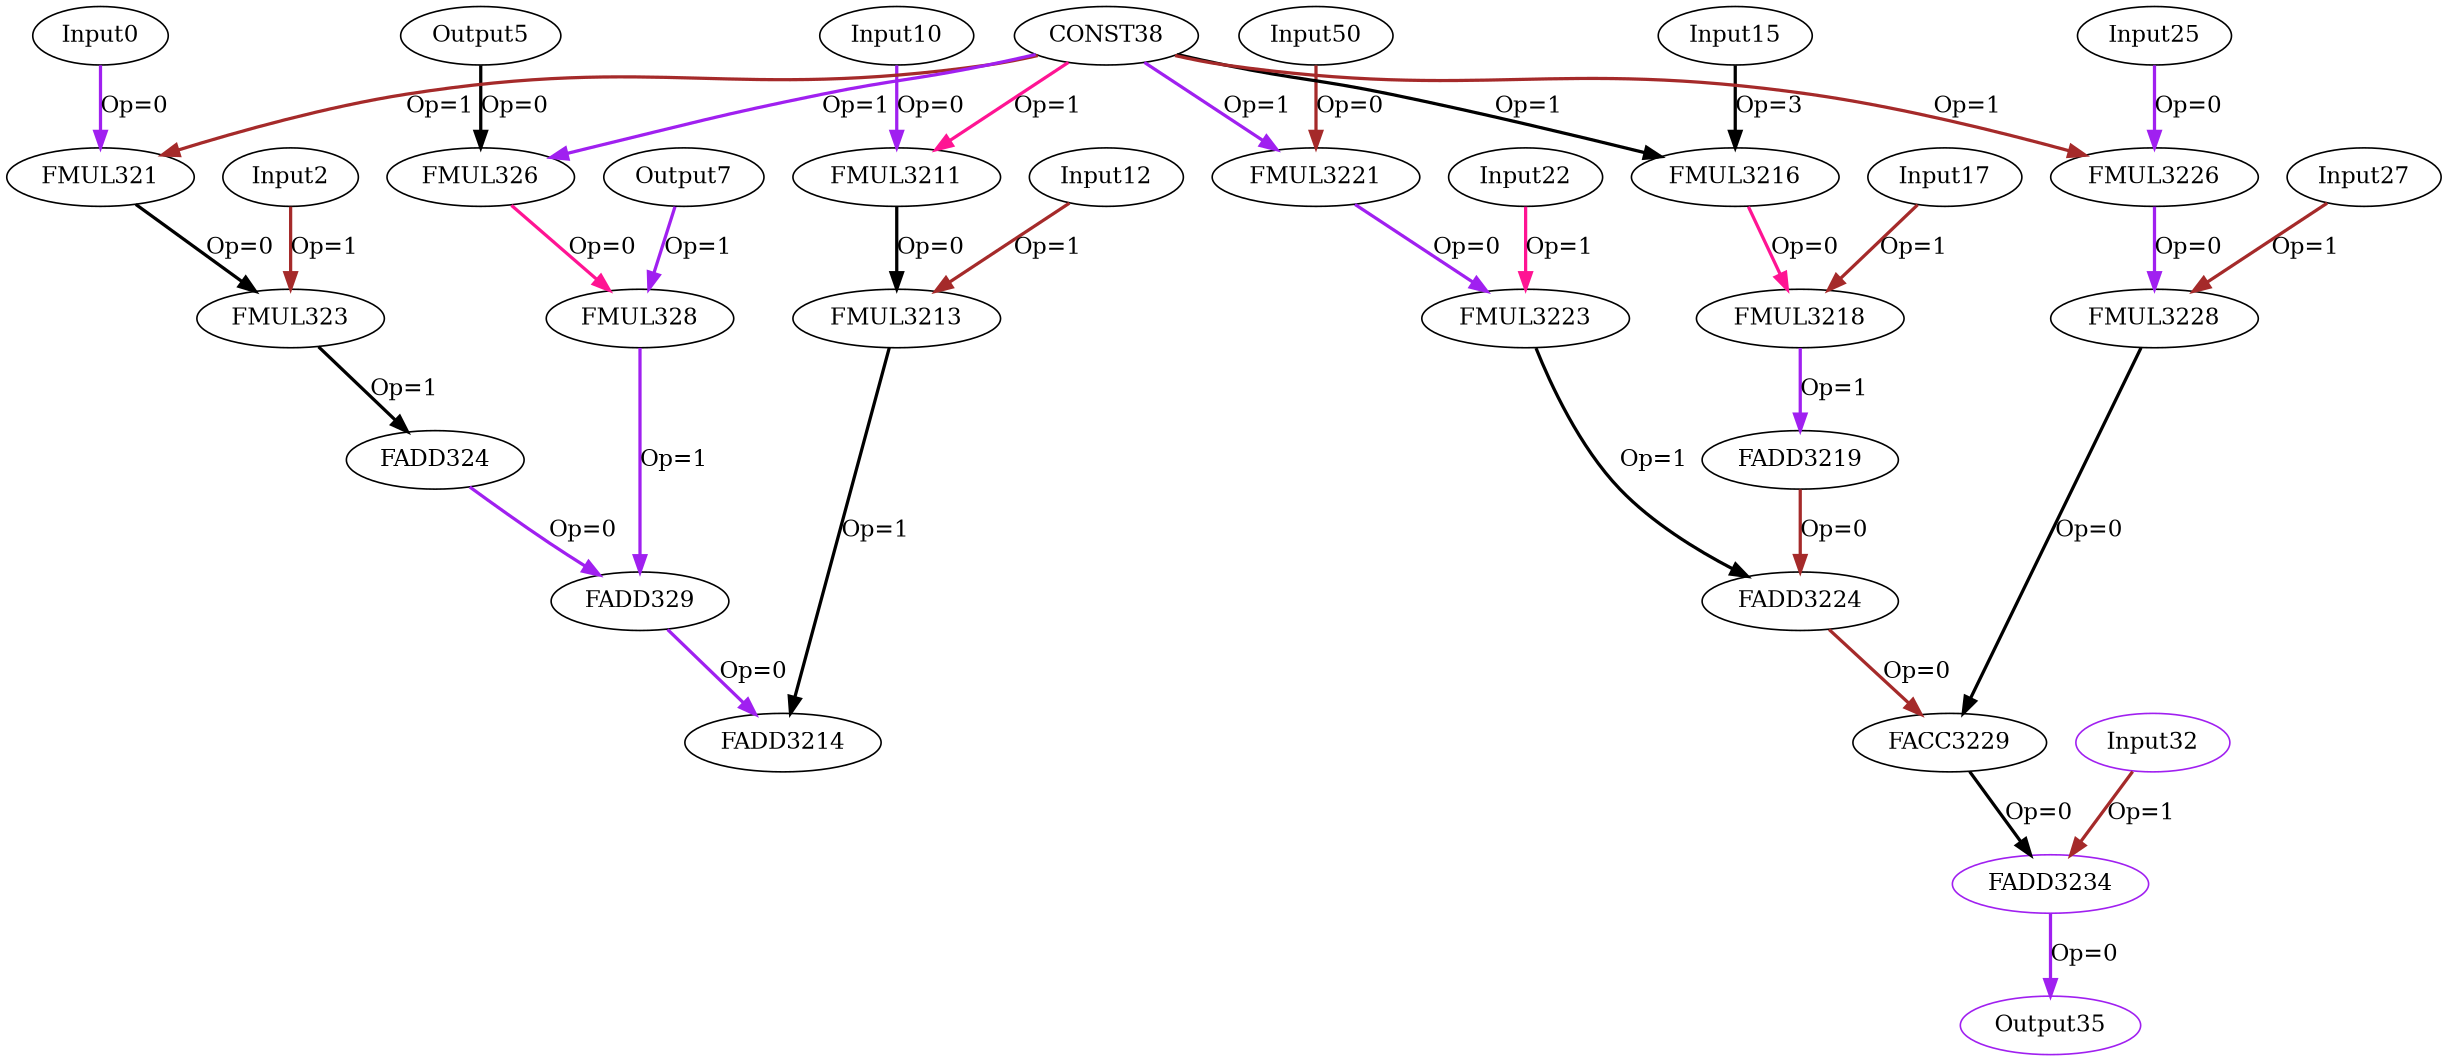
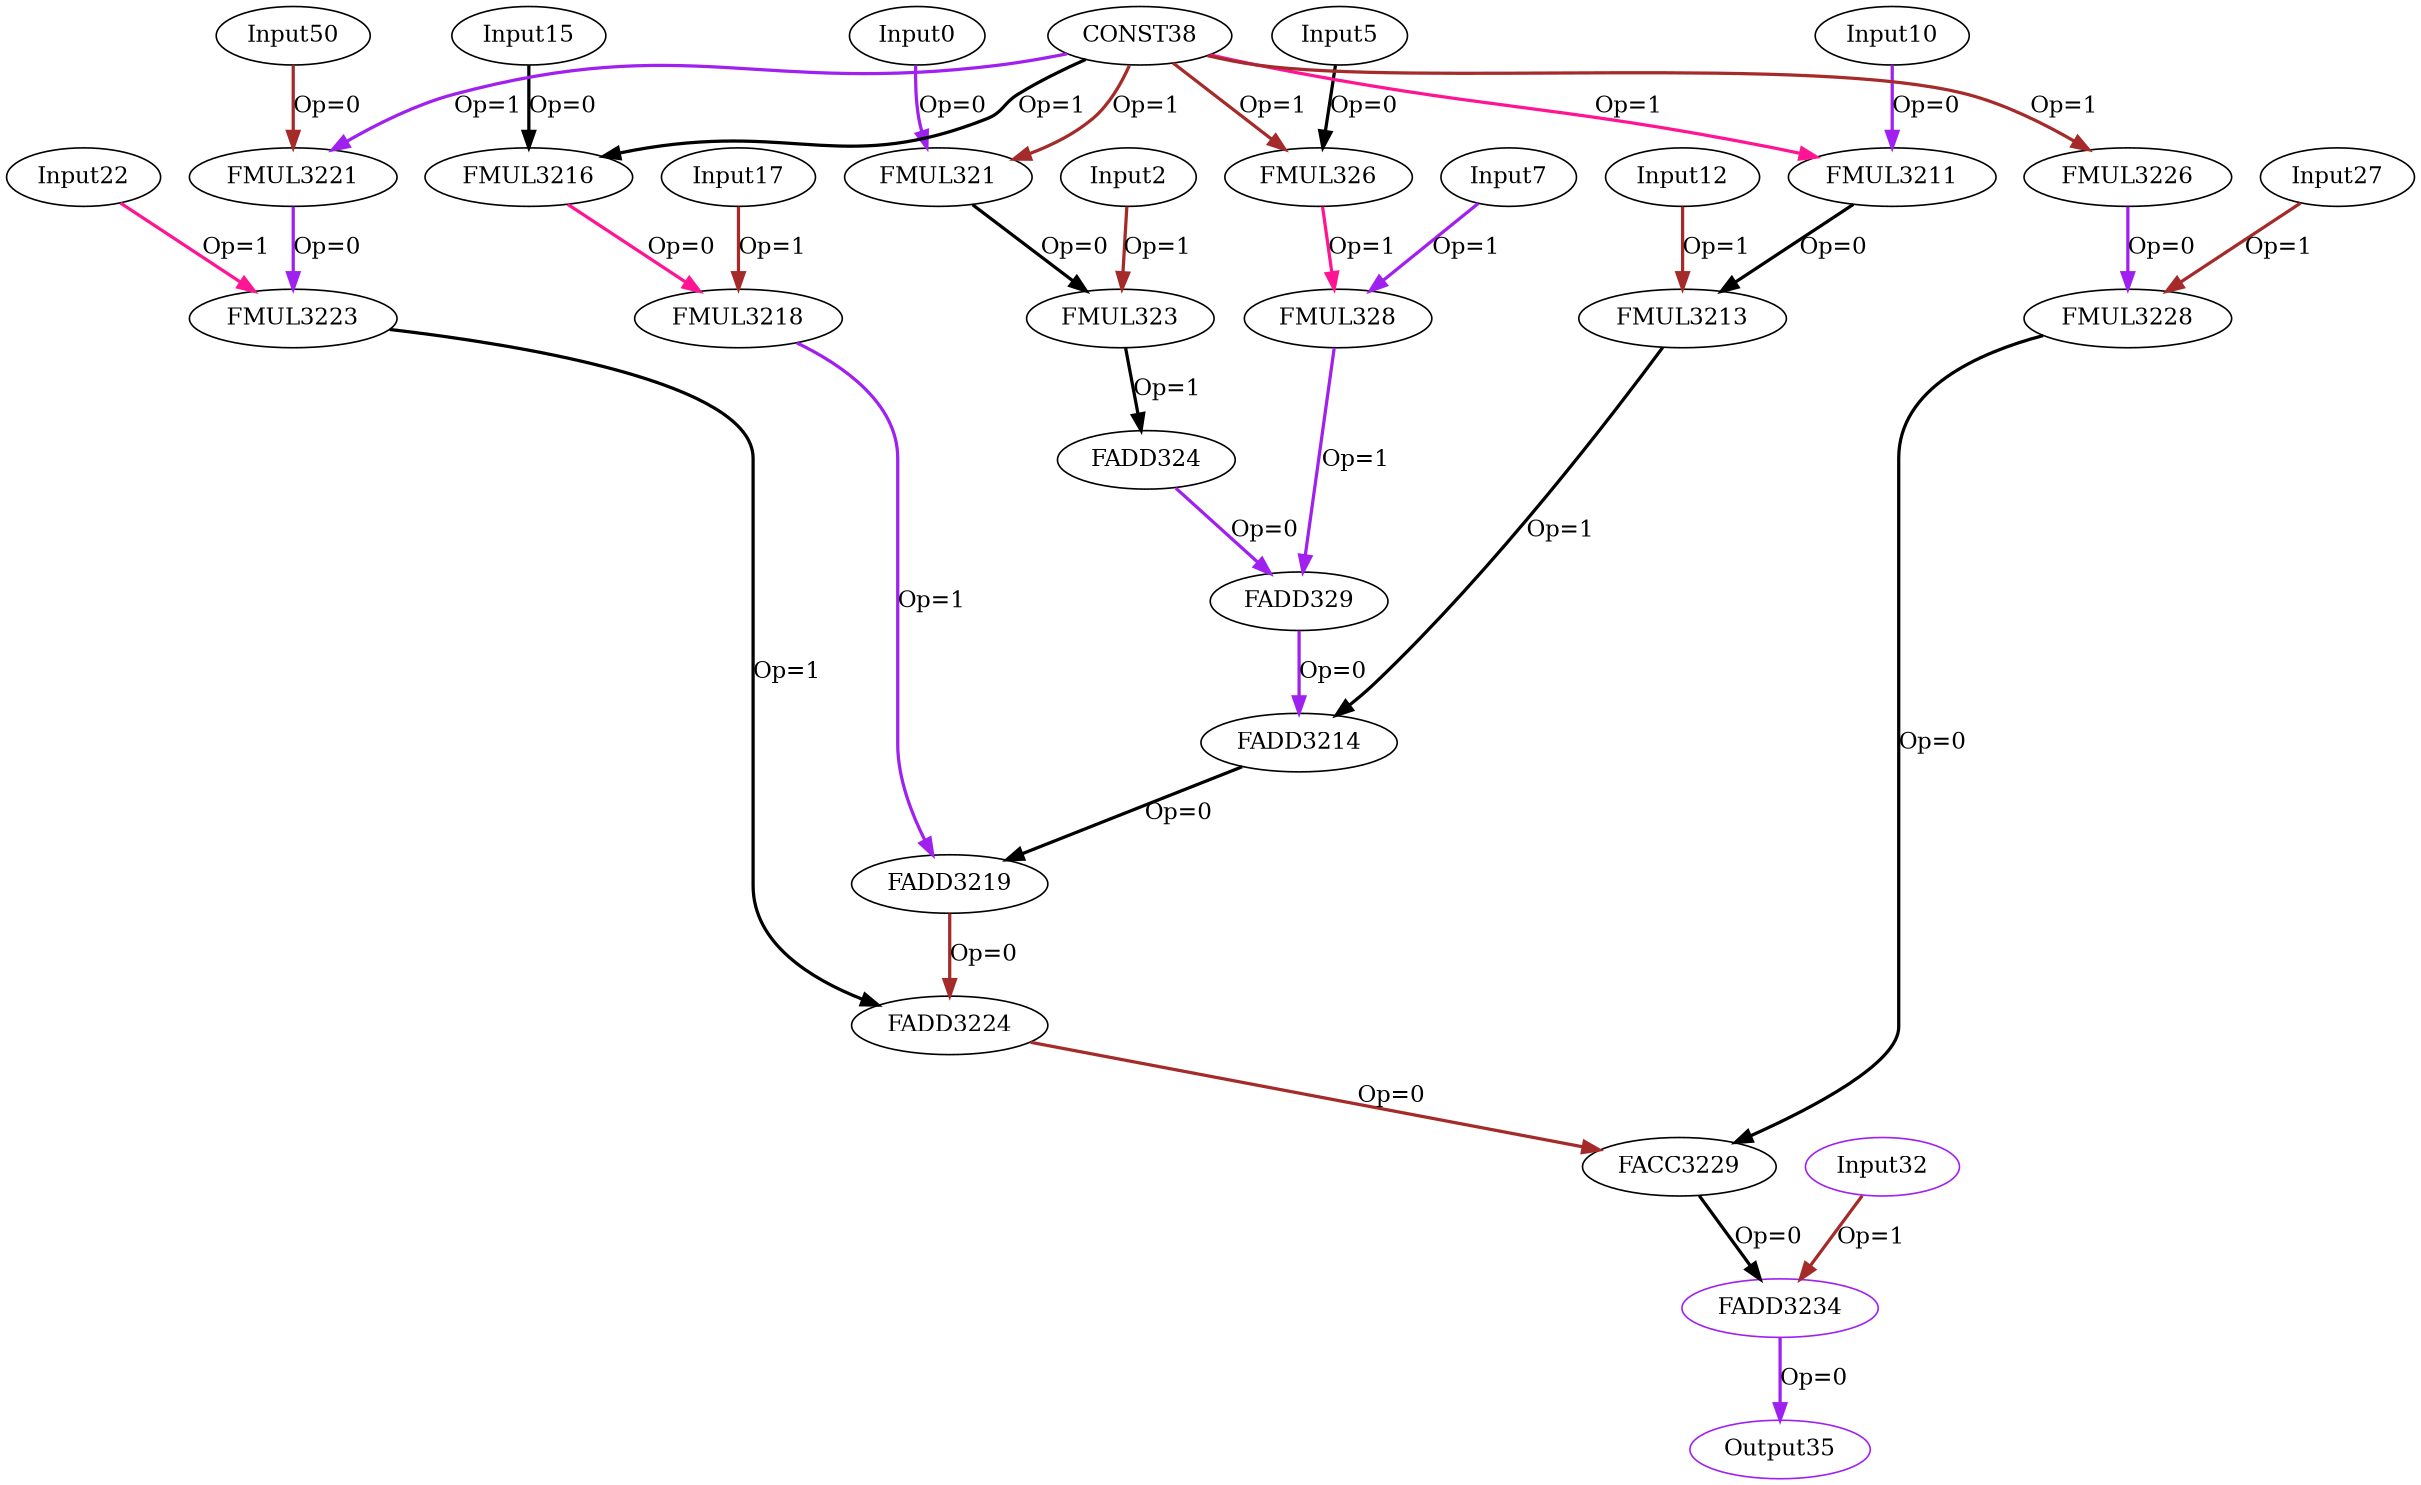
(481, 36) -> (1340, 36)
(2154, 36) -> none
(800, 99) -> (1222, 101)
(1769, 106) -> (563, 106)
(684, 177) -> (1509, 177)
(603, 248) -> (1362, 248)
none -> (1132, 810)
